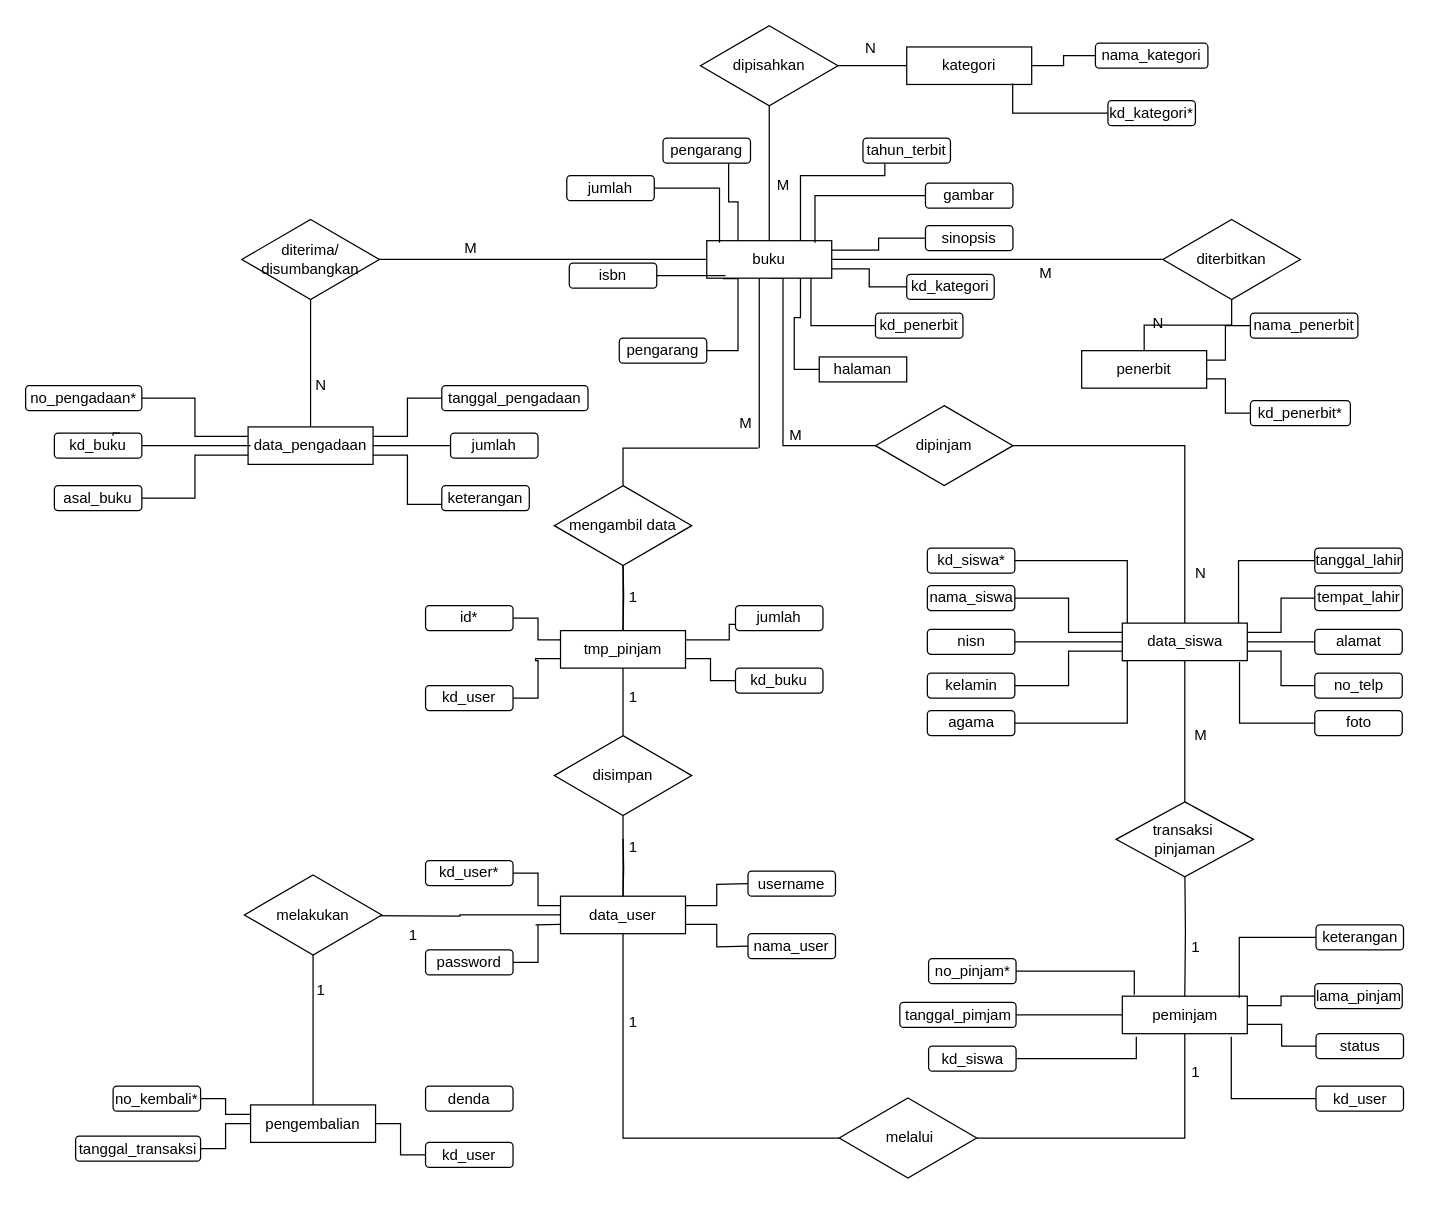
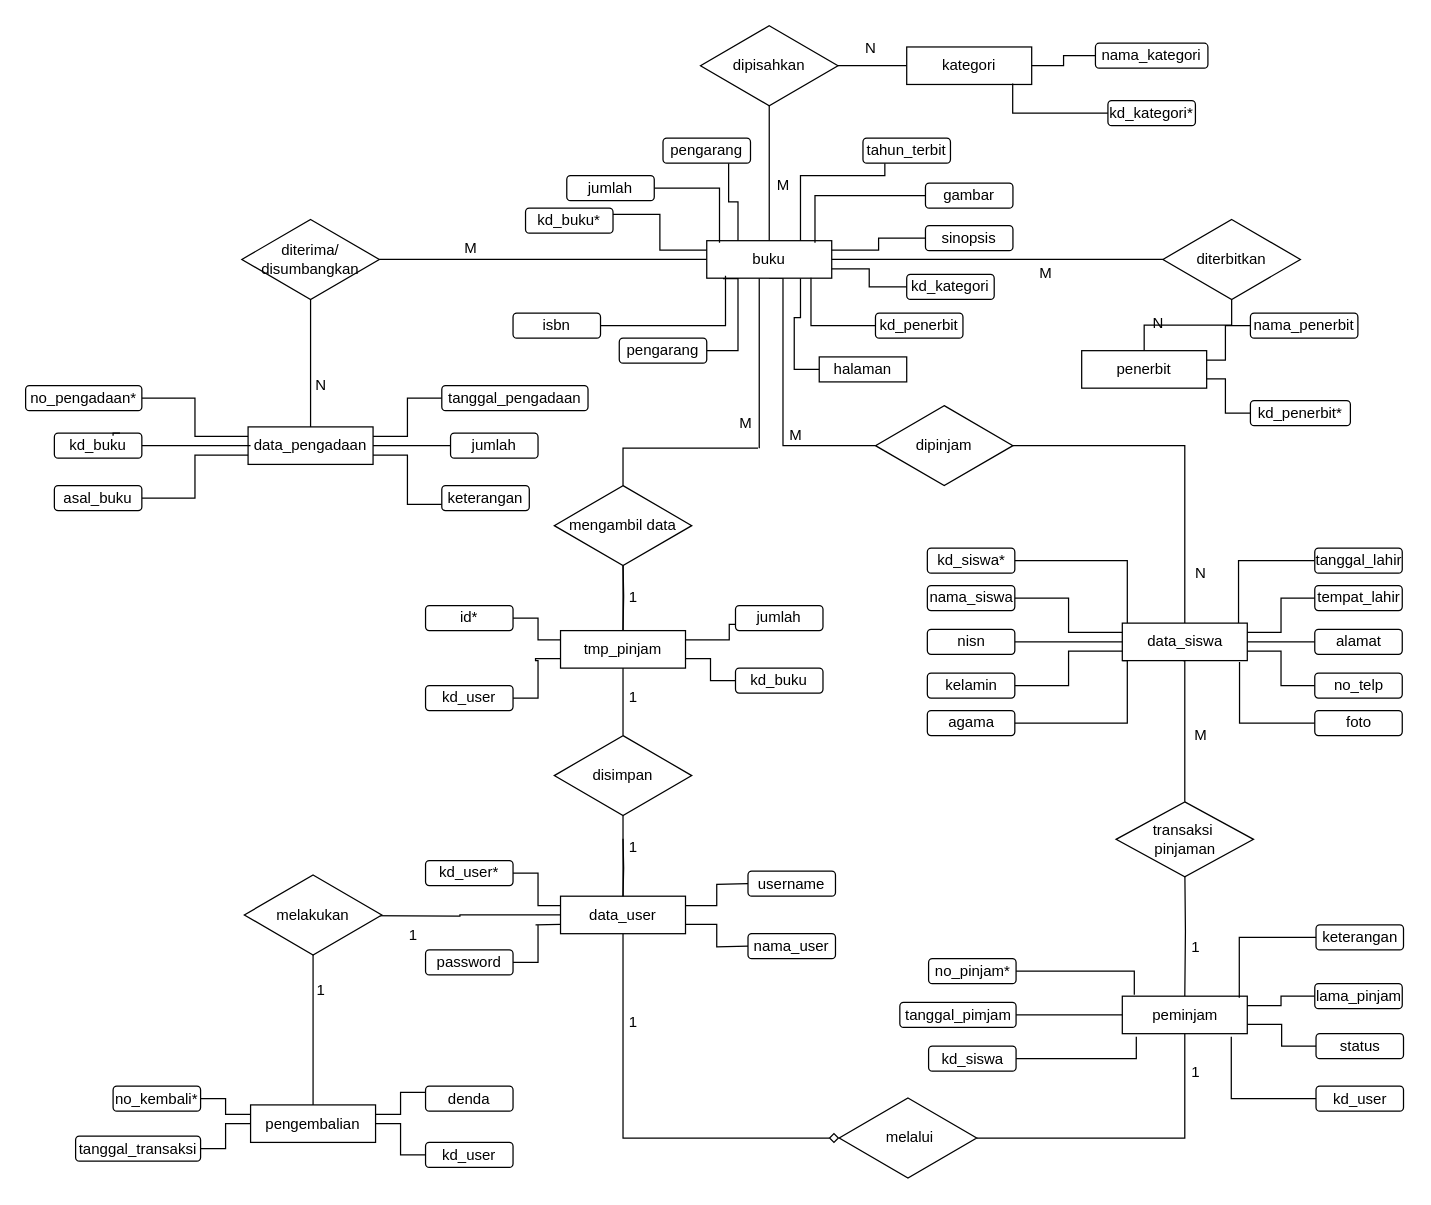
none -> (569, 221)
none -> (660, 232)
(613, 276) -> (557, 326)
none -> (401, 1103)
(833, 1138) -> (829, 1138)
